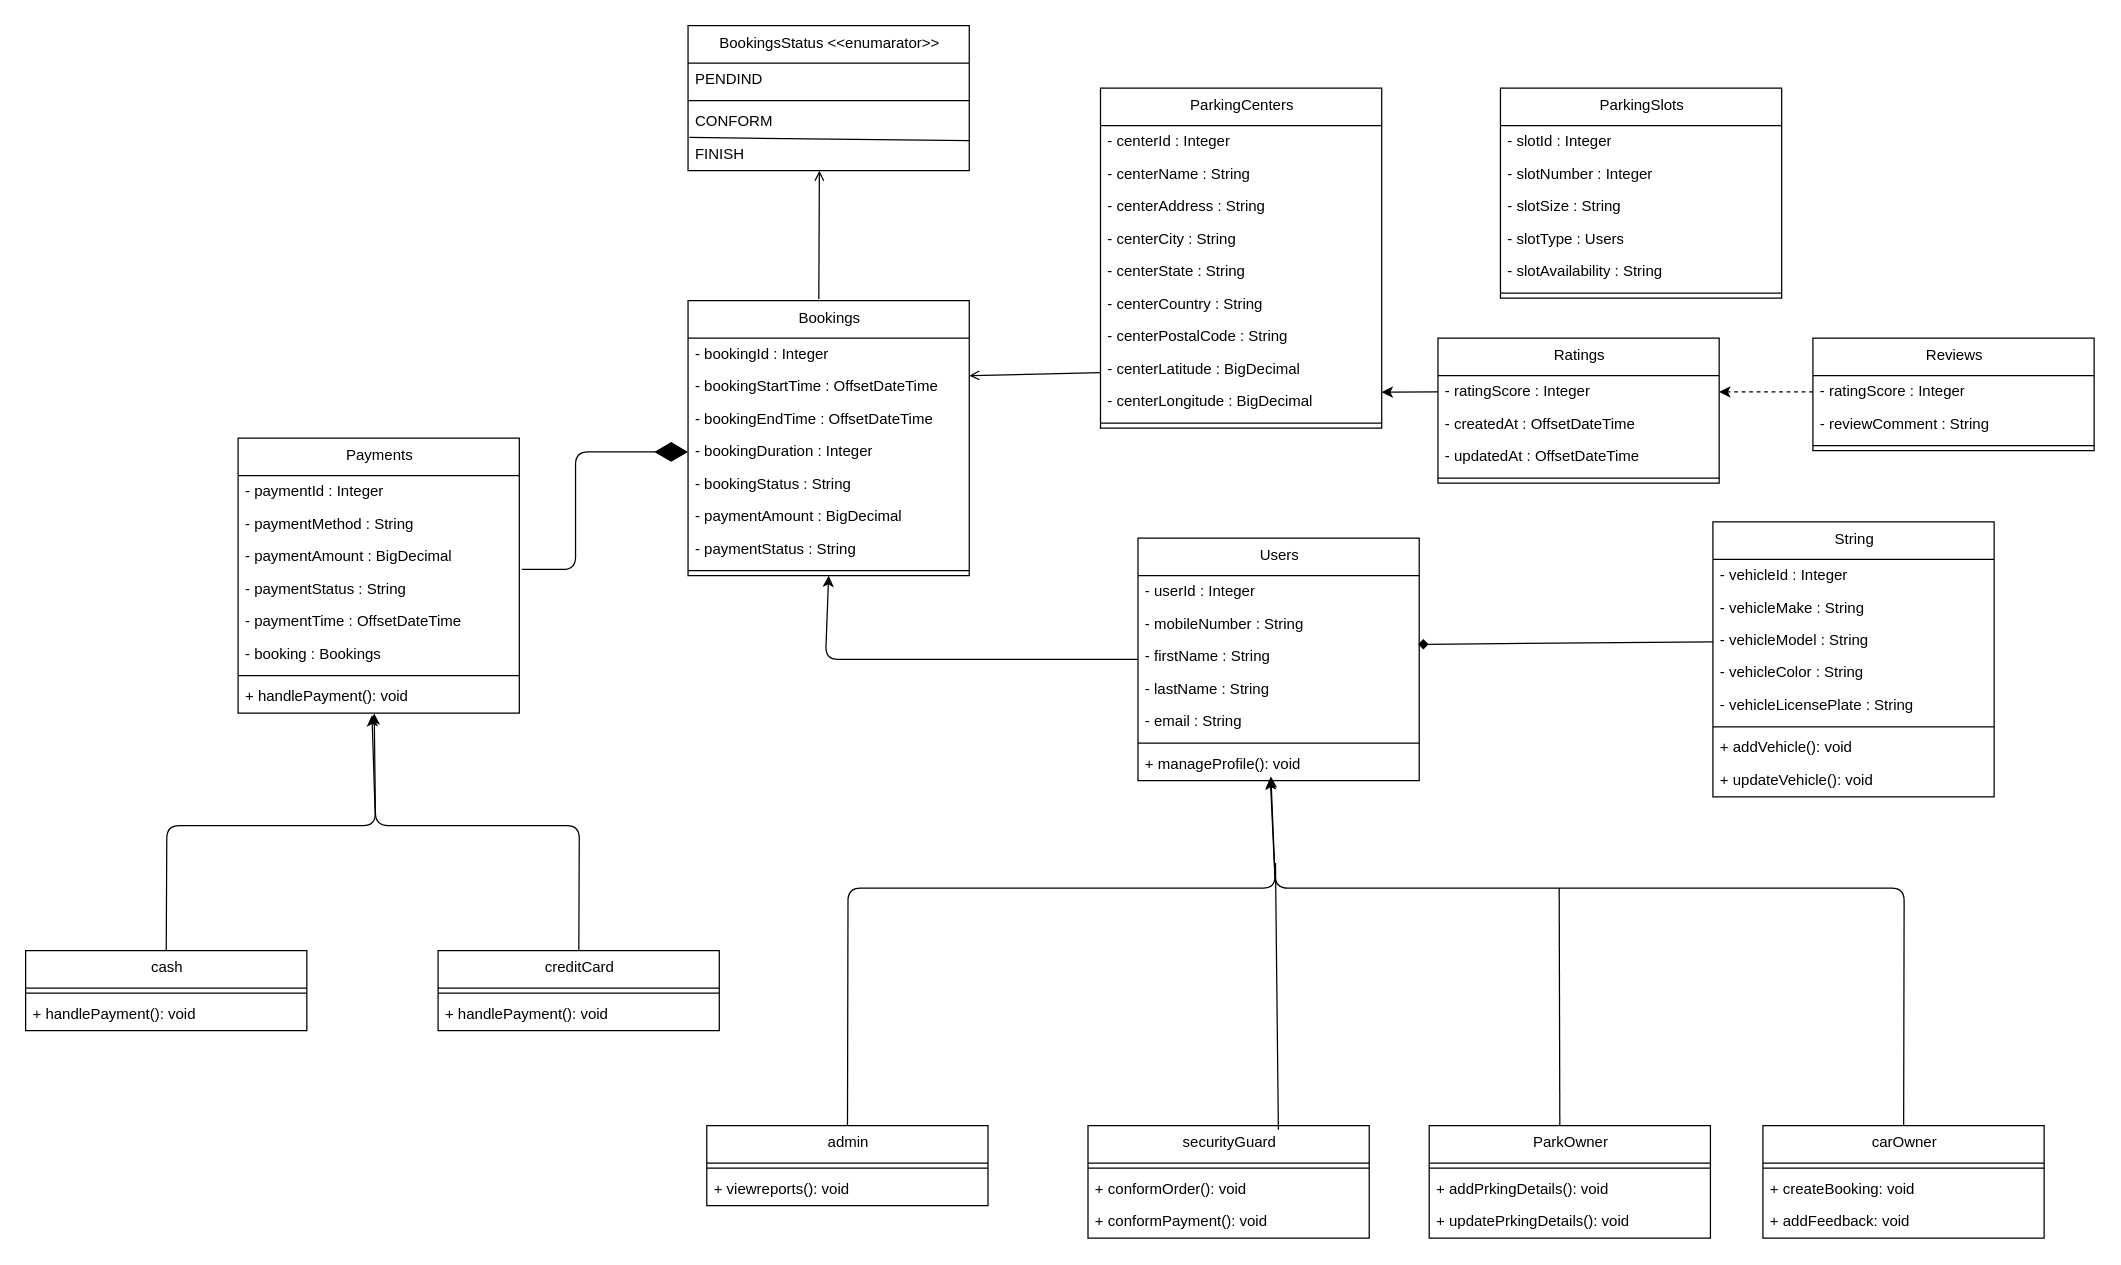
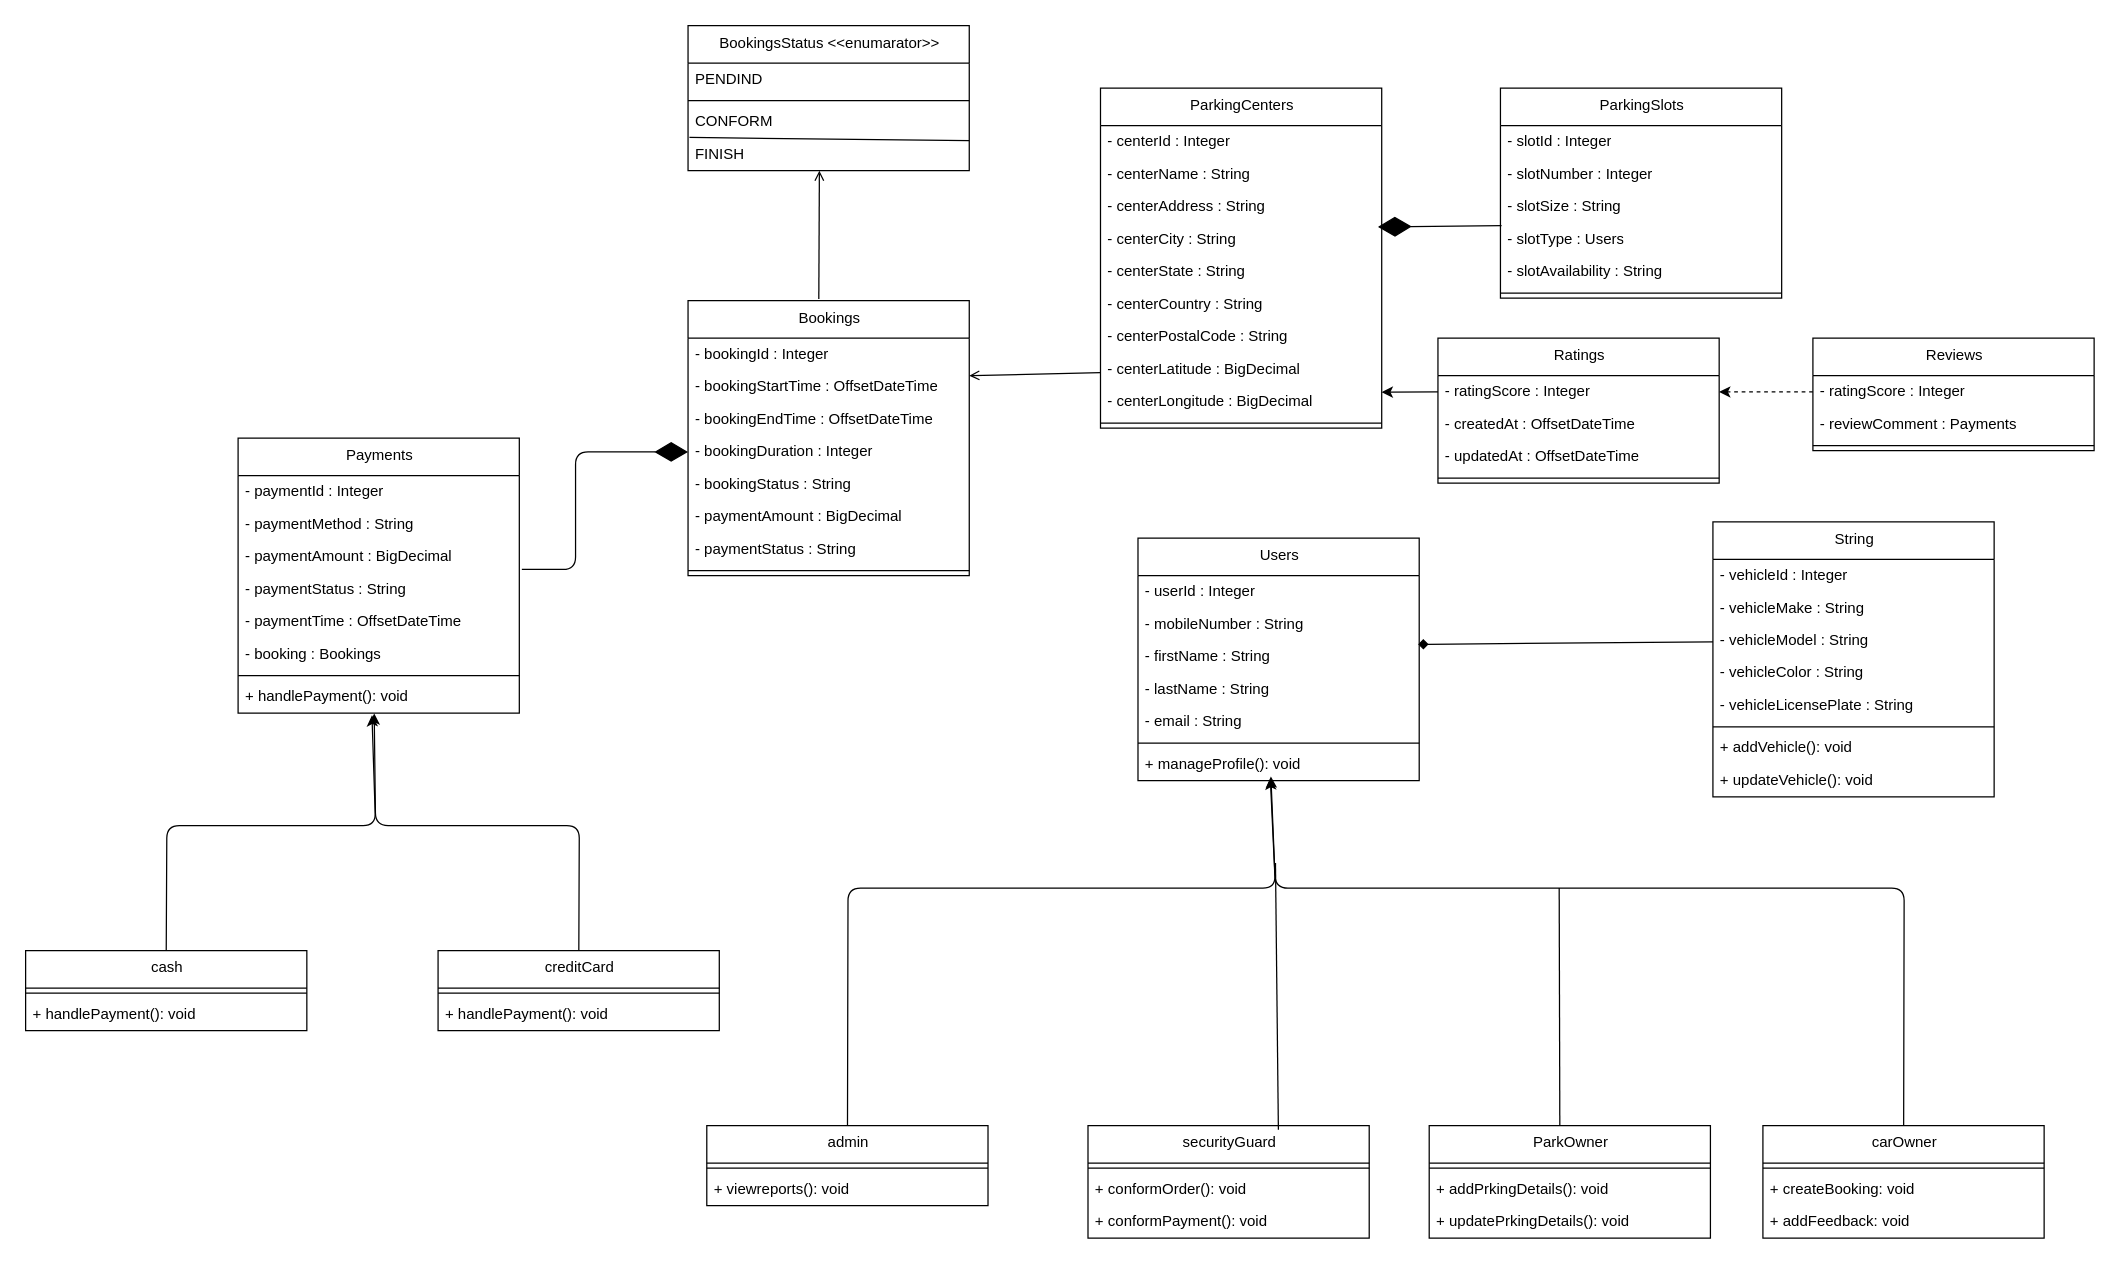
none -> (1455, 226)
(1910, 424) -> (1920, 424)
(949, 659) -> none
